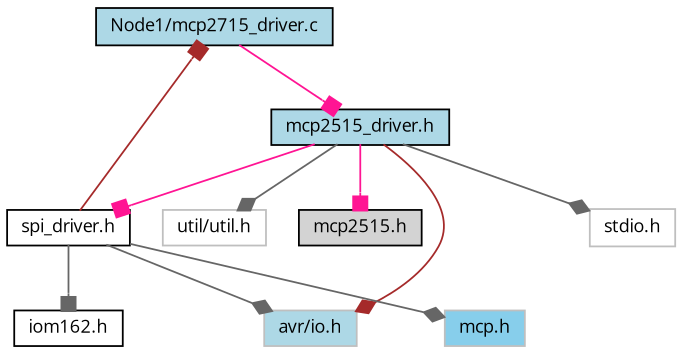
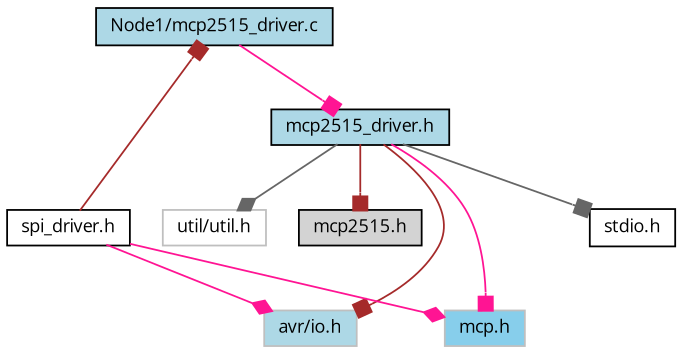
(214, 27) -> (214, 27)
(360, 168) -> (360, 168)
(487, 174) -> (487, 174)
(223, 175) -> (462, 204)
(632, 228) -> (632, 228)
(443, 229) -> (443, 229)
(179, 274) -> (179, 274)
(277, 278) -> (277, 278)
(68, 328) -> none
